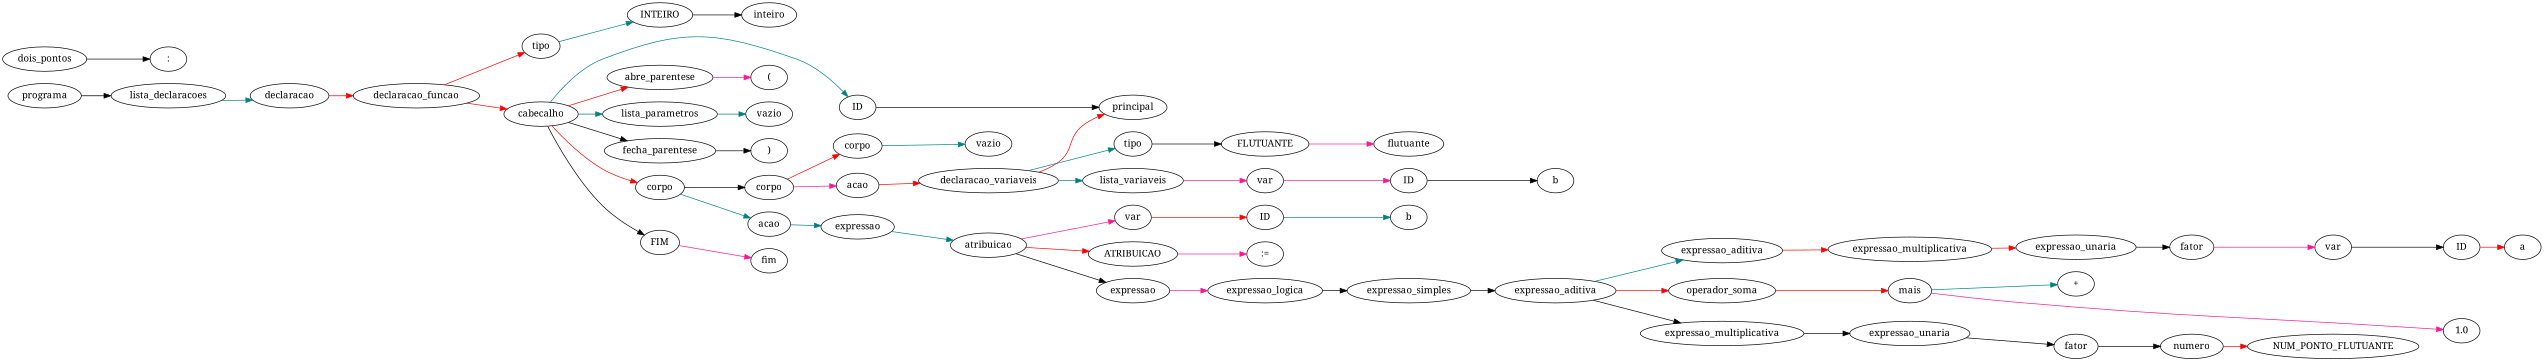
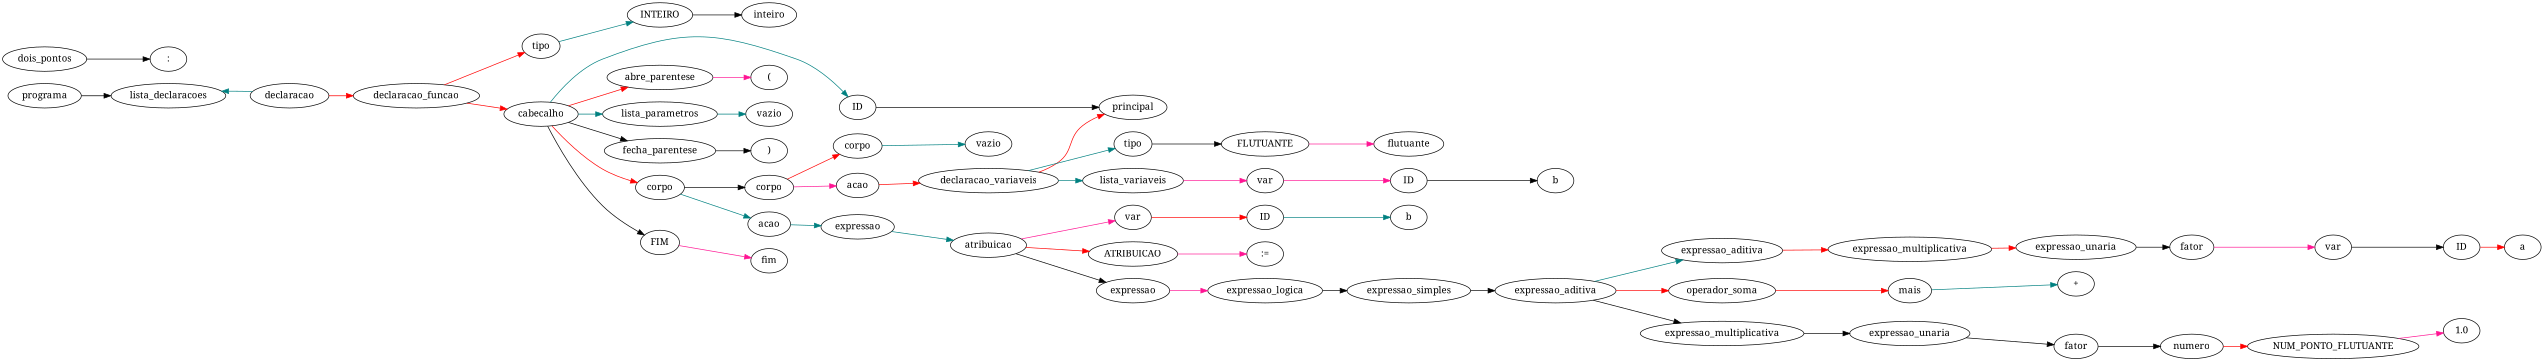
(234, 100) -> (241, 91)
(2184, 315) -> (2418, 336)
